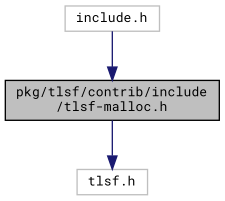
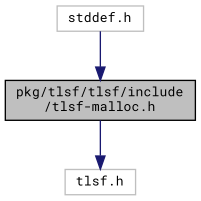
(112, 19) -> (100, 19)
(112, 100) -> (100, 100)
